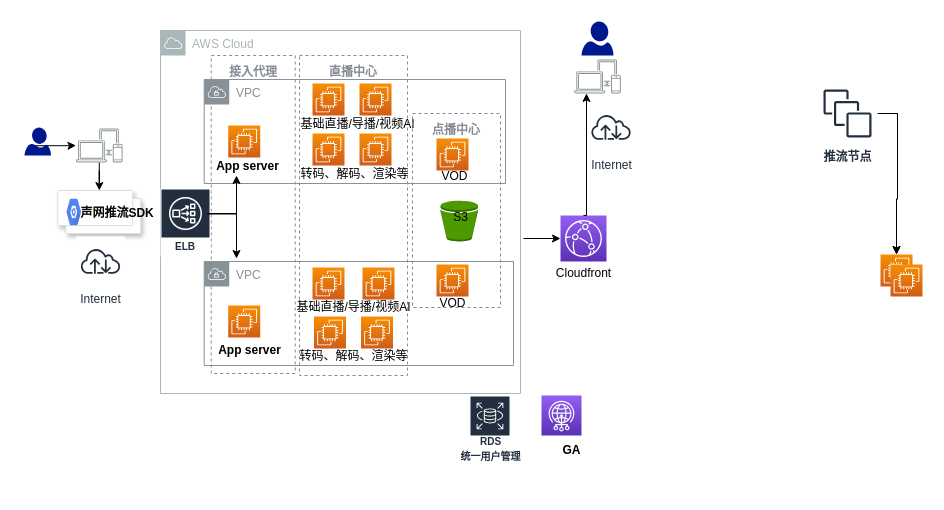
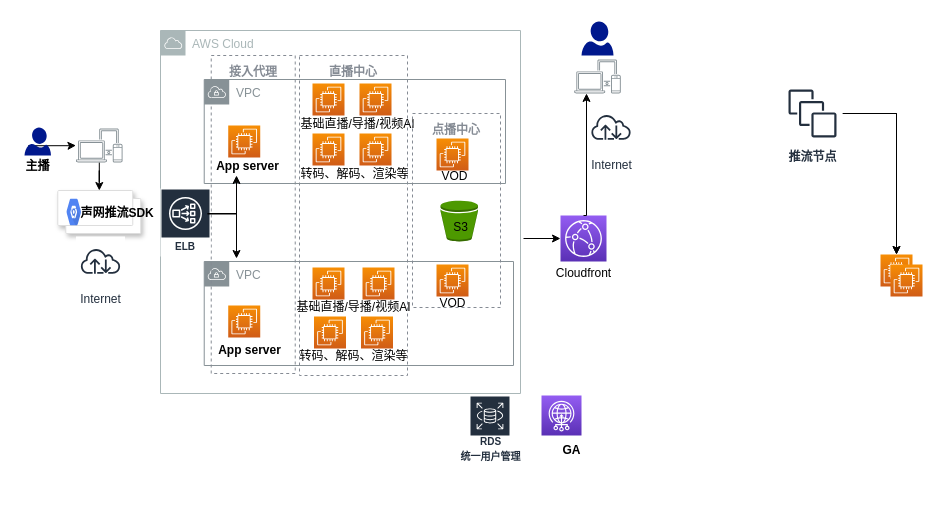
(848, 114) -> (813, 114)
none -> (38, 167)
(461, 218) -> (461, 228)
